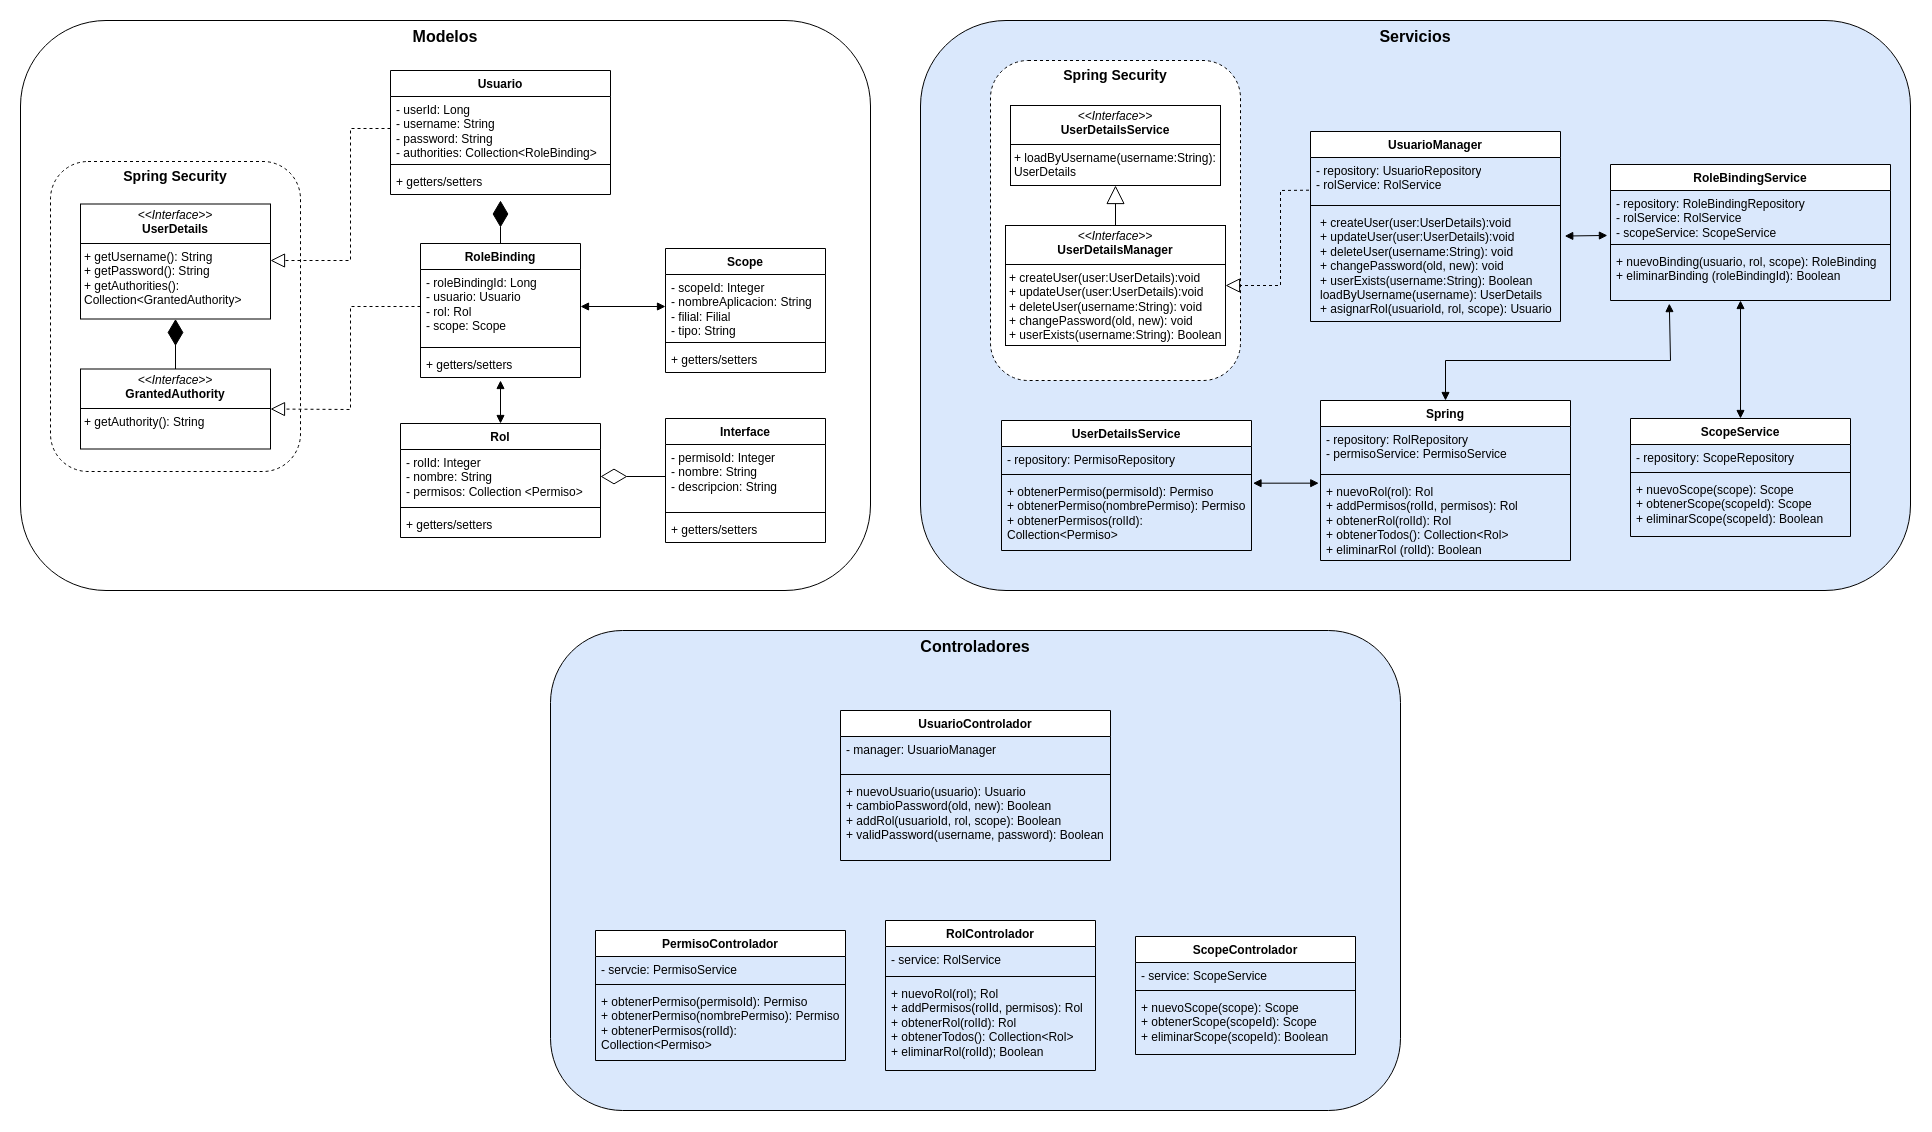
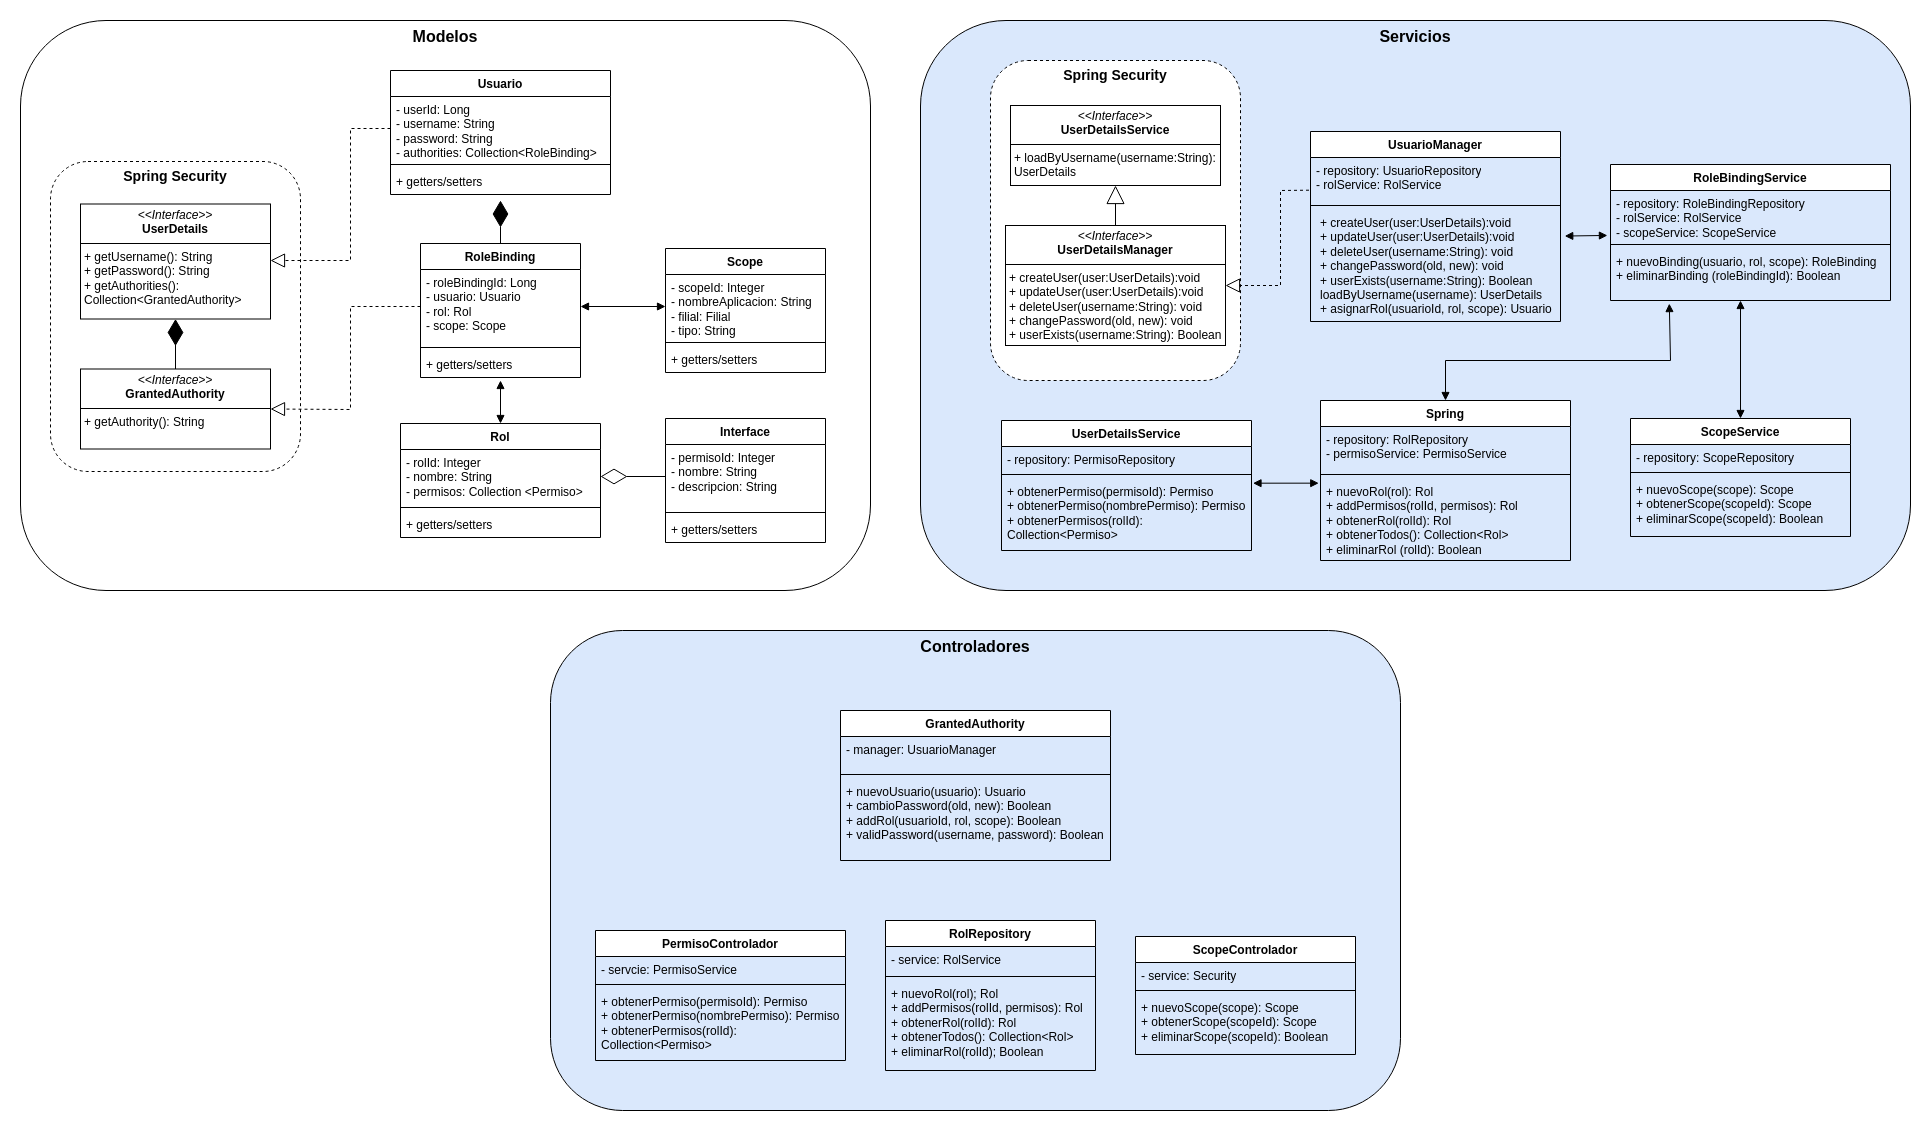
(976, 725) -> (976, 725)
(991, 935) -> (991, 935)
(1211, 977) -> (1198, 977)
